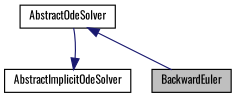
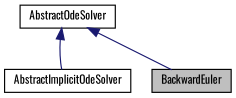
(75, 43) -> (60, 55)
